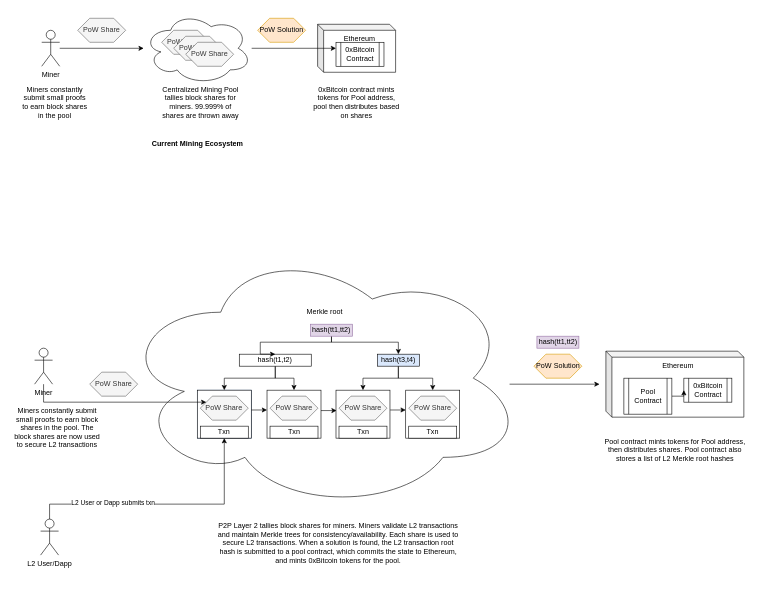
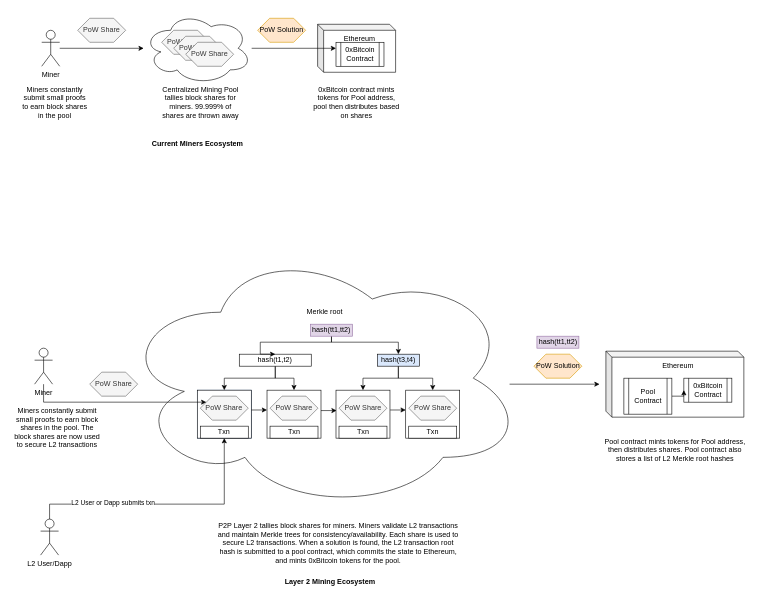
(198, 144) -> (198, 144)
none -> (330, 582)
